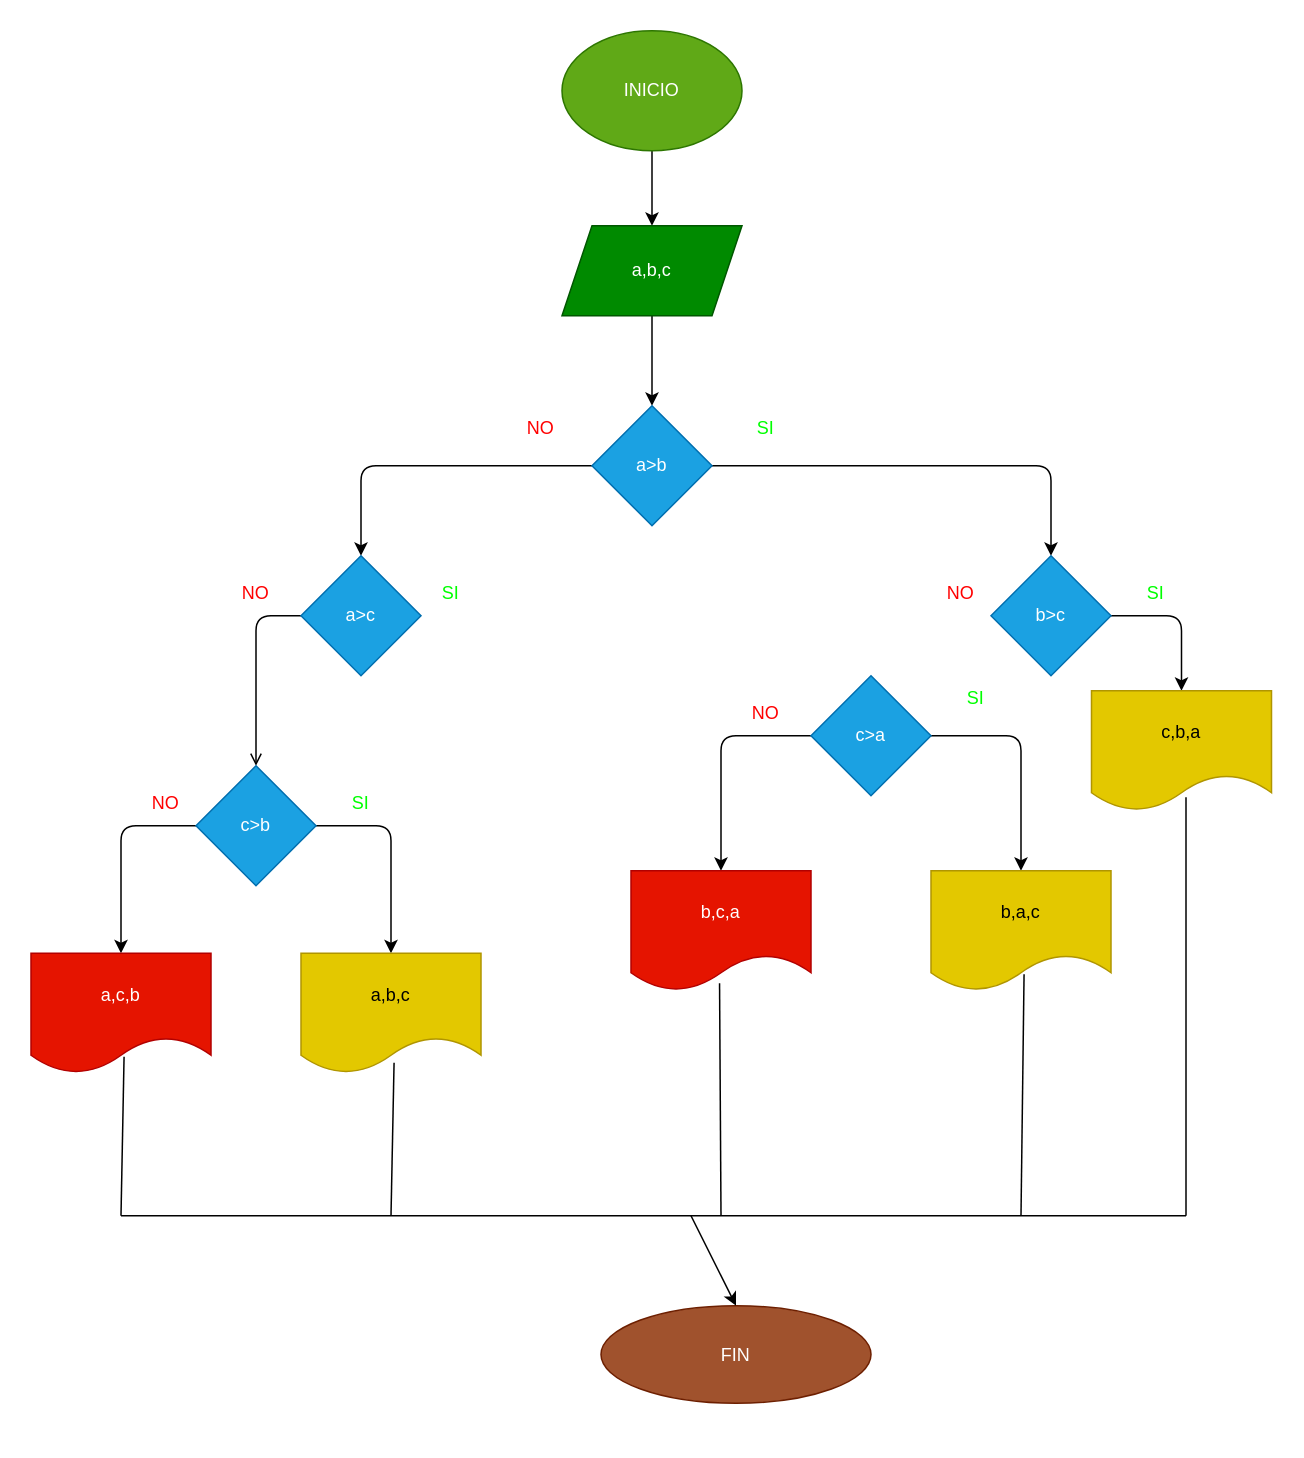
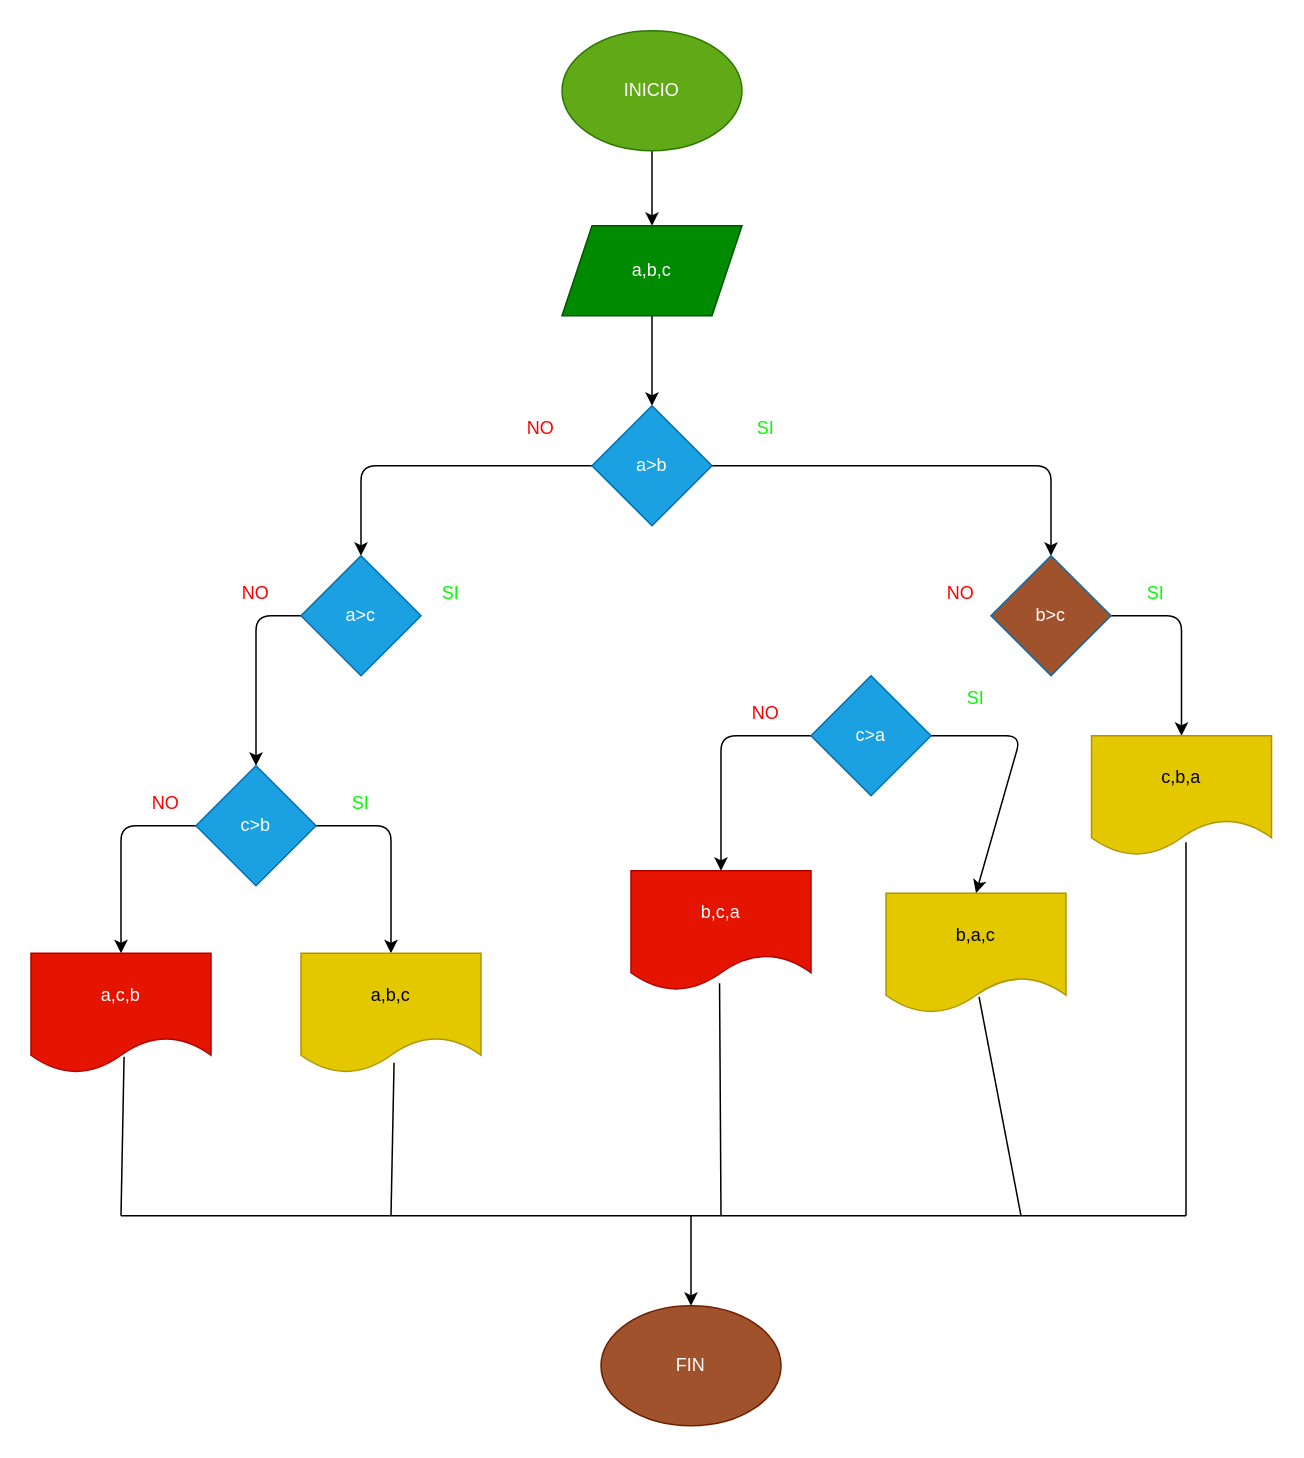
(1051, 616) -> (1051, 616)
(1181, 751) -> (1181, 796)
(256, 756) -> (256, 754)
(1021, 931) -> (976, 953)
(736, 1355) -> (691, 1366)
